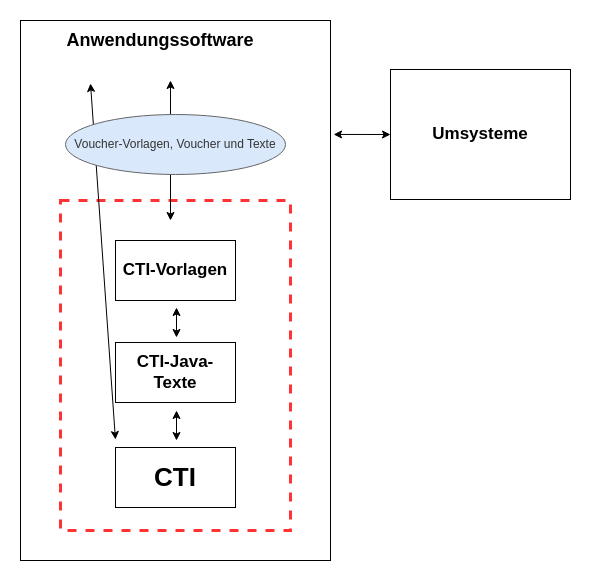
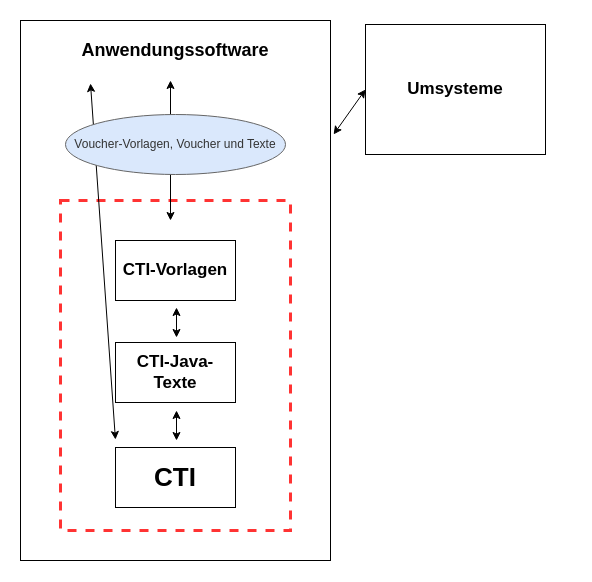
(161, 41) -> (176, 51)
(481, 135) -> (456, 90)
